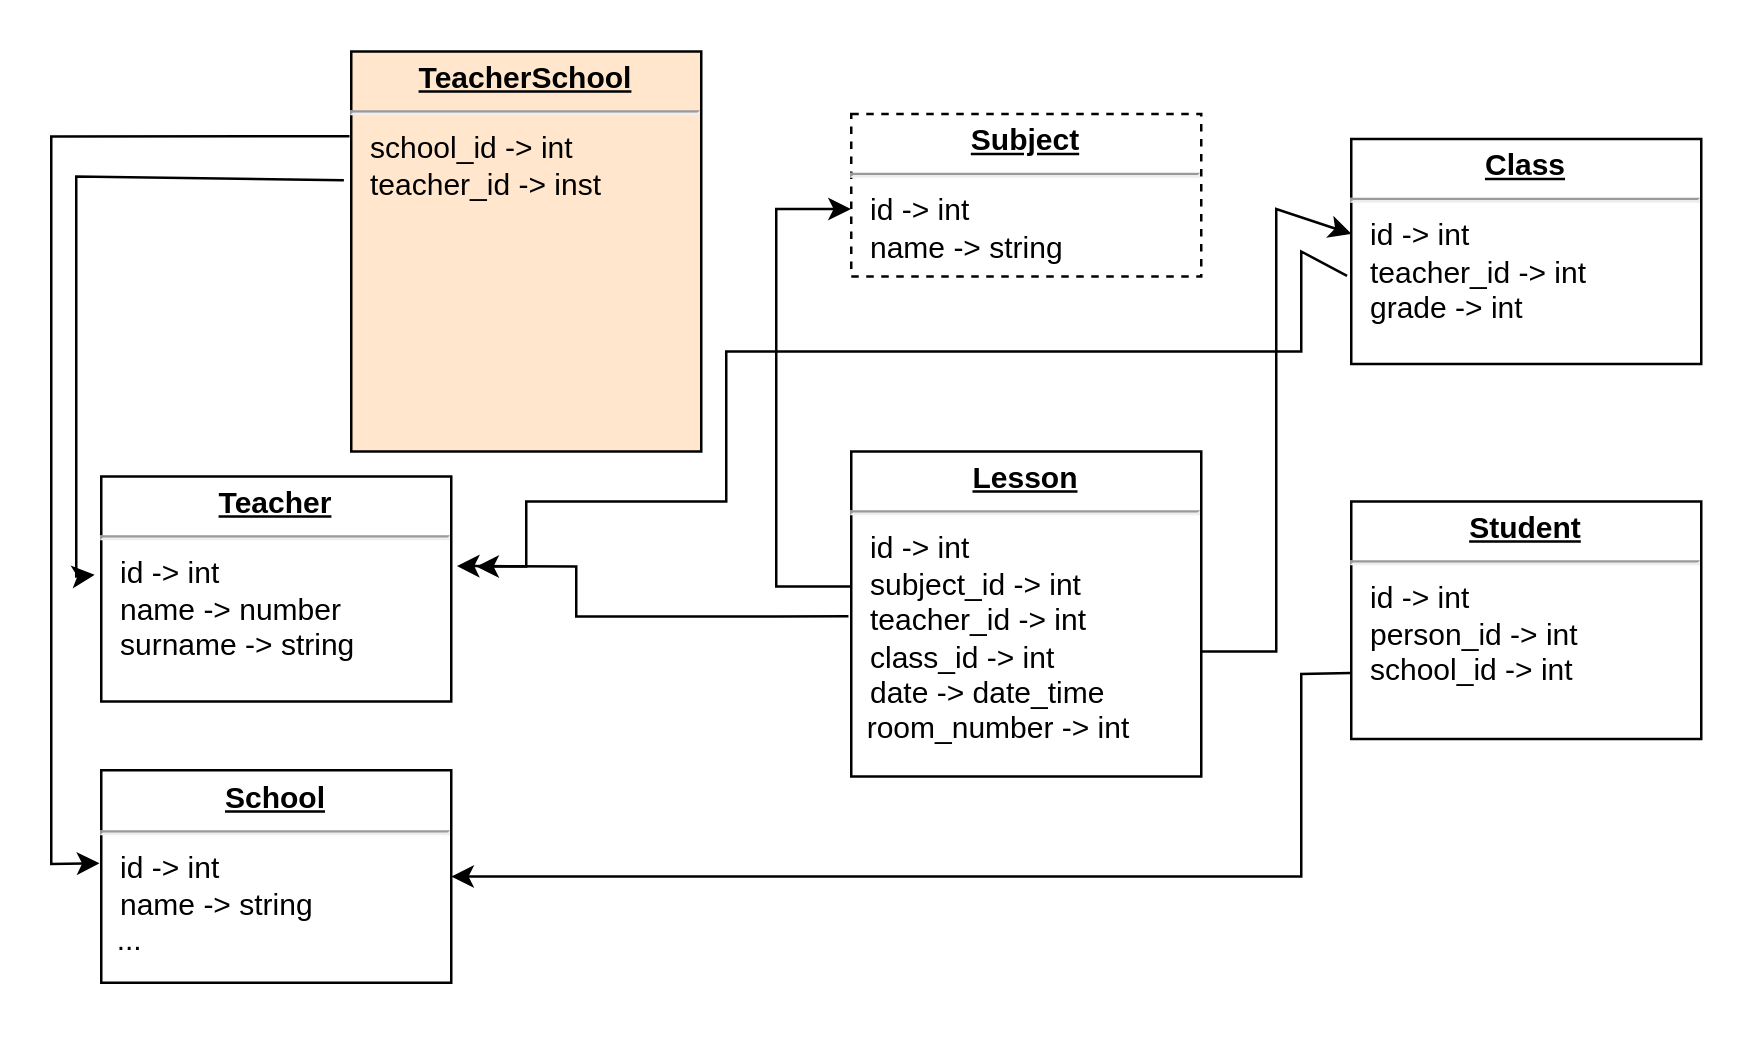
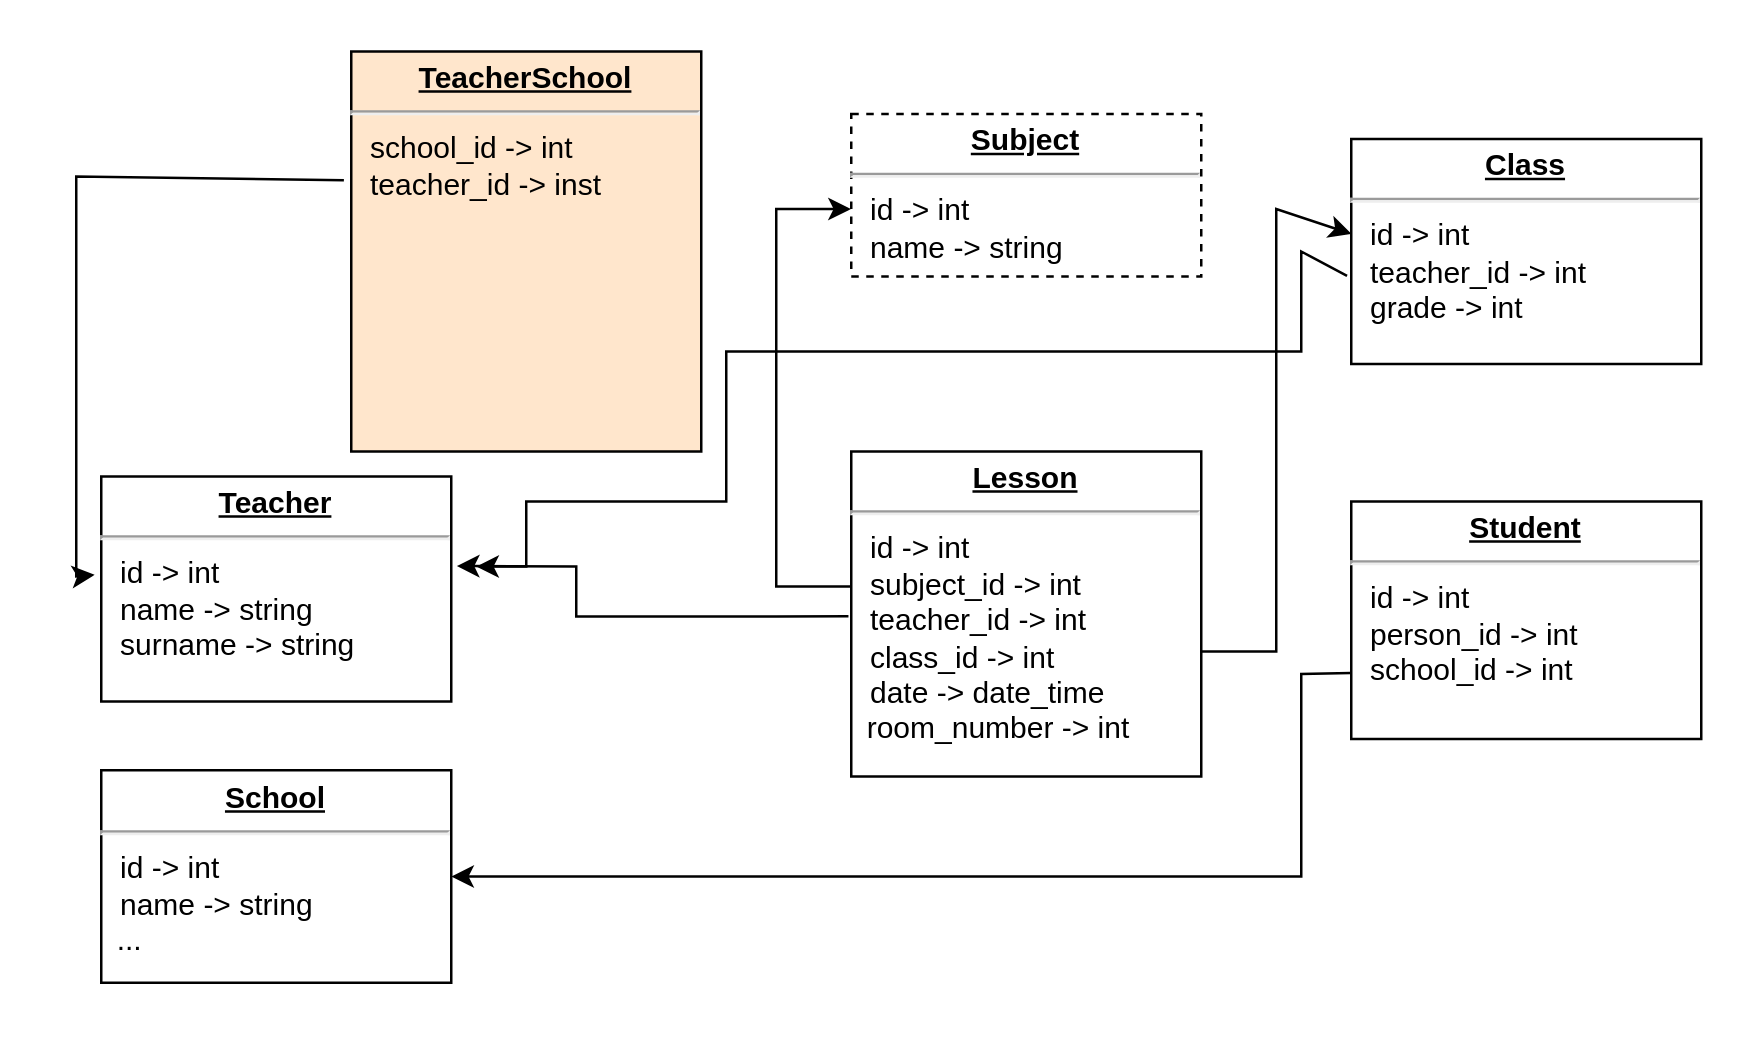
(51, 366) -> none
(232, 548) -> (232, 548)
